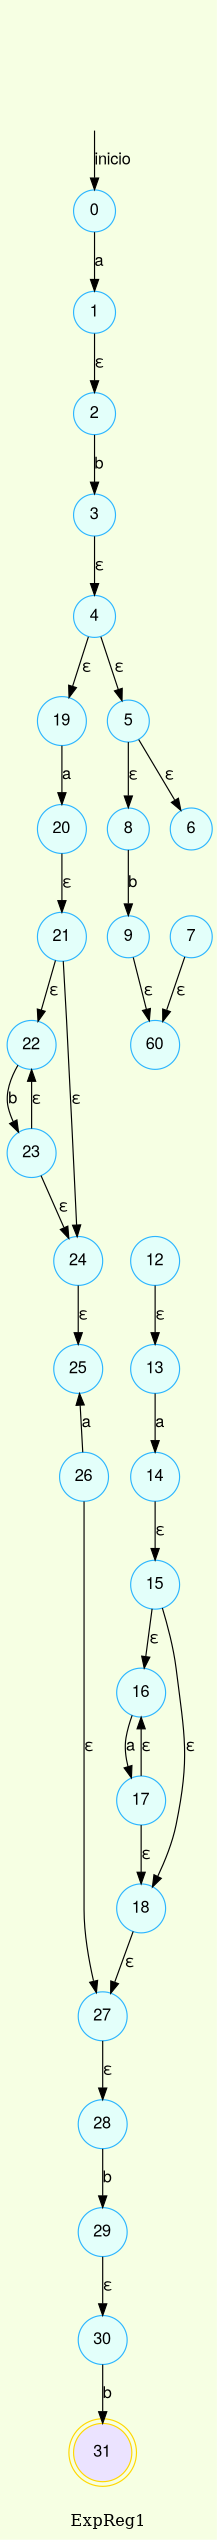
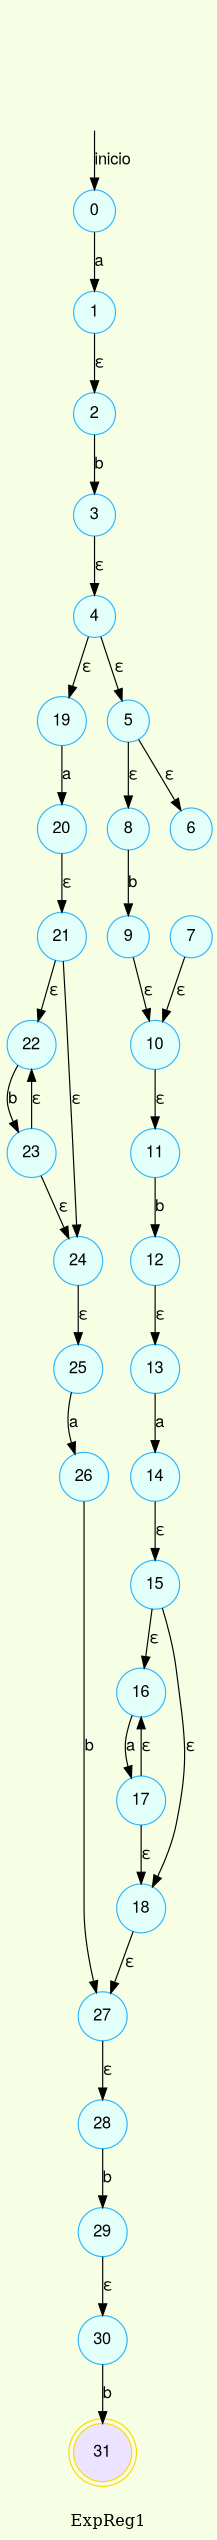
(155, 1045) -> (155, 1045)
none -> (155, 1153)
(81, 1429) -> (68, 1417)
(89, 1747) -> (89, 1747)
